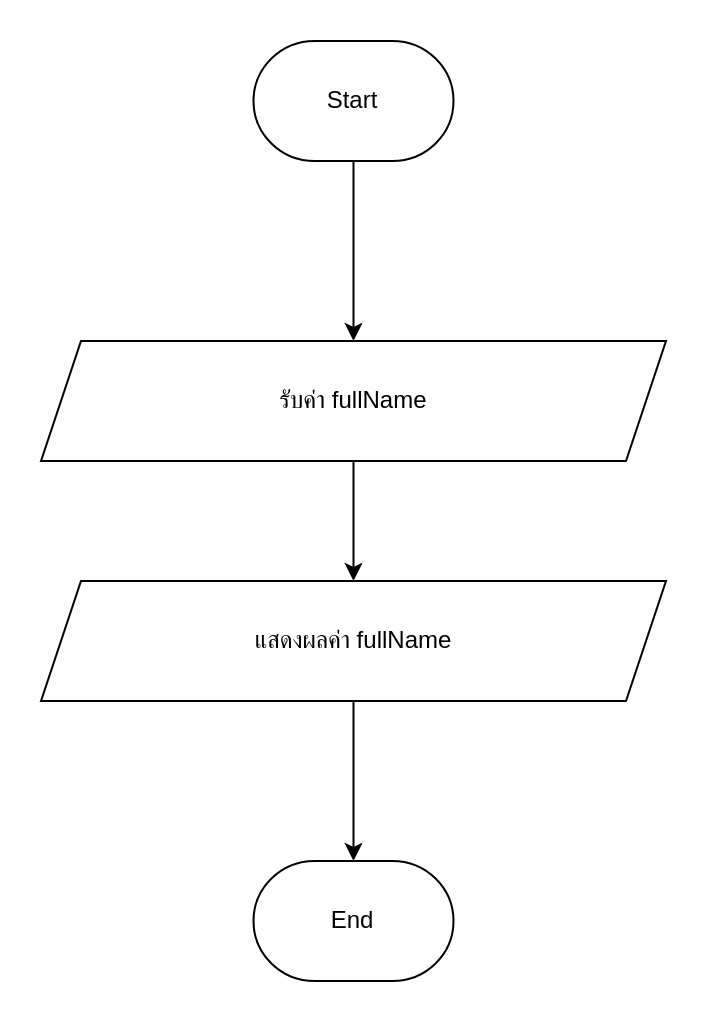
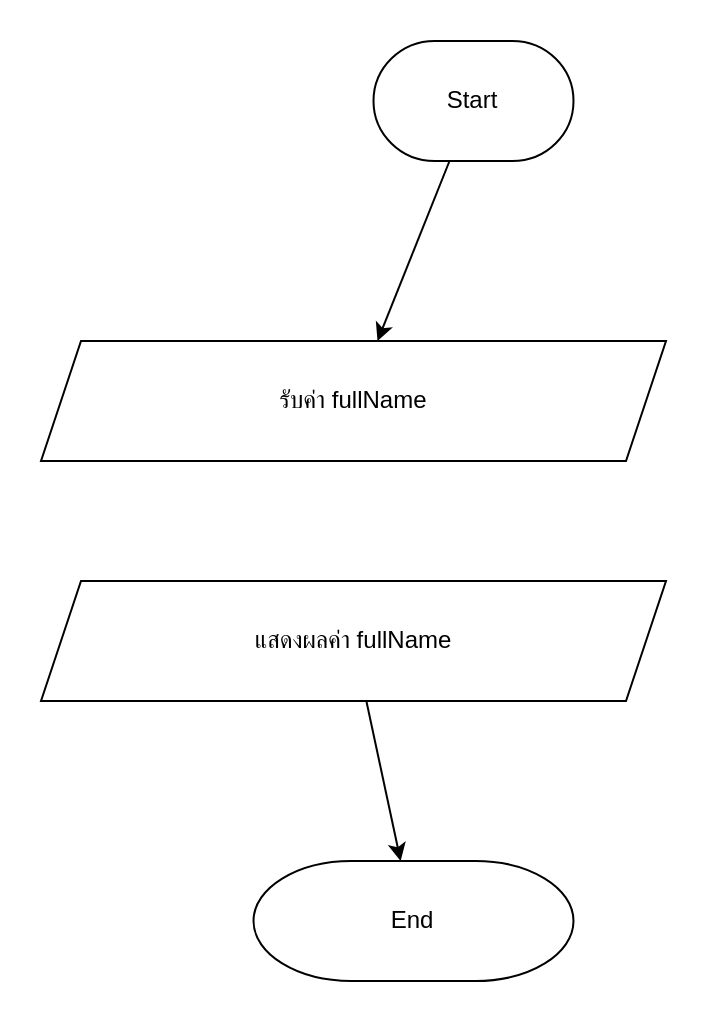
(354, 101) -> (474, 101)
(354, 514) -> none
(354, 921) -> (414, 921)
